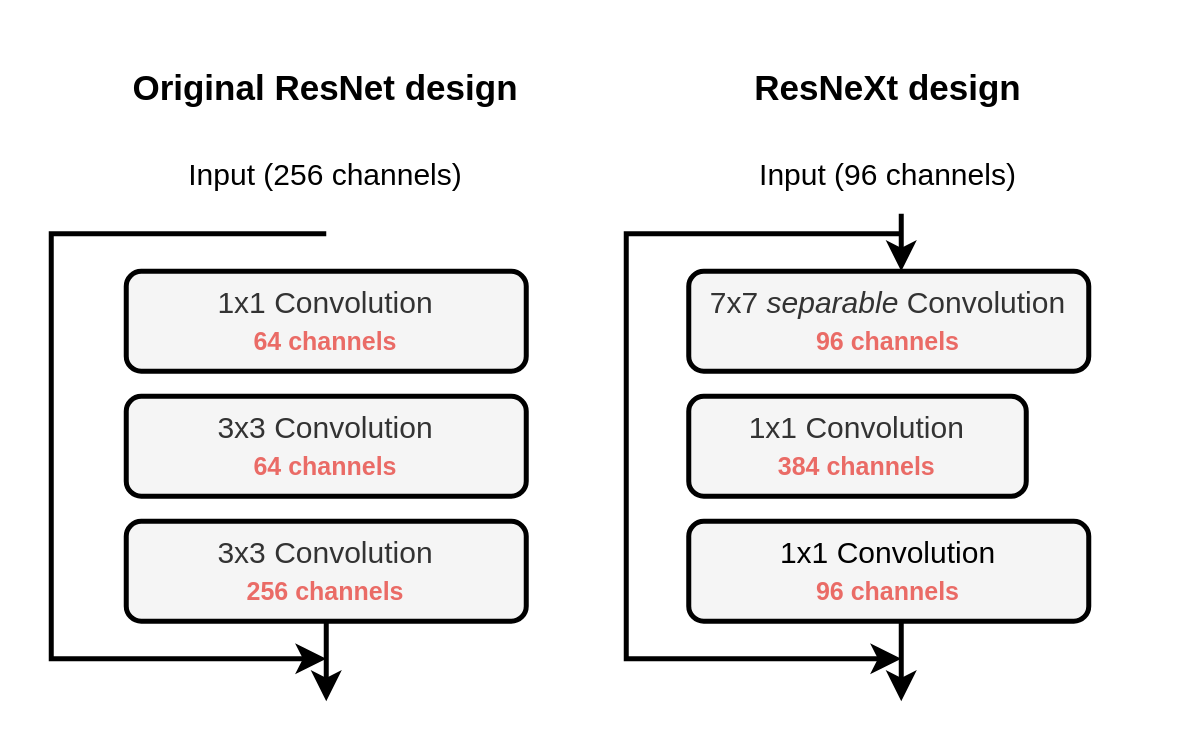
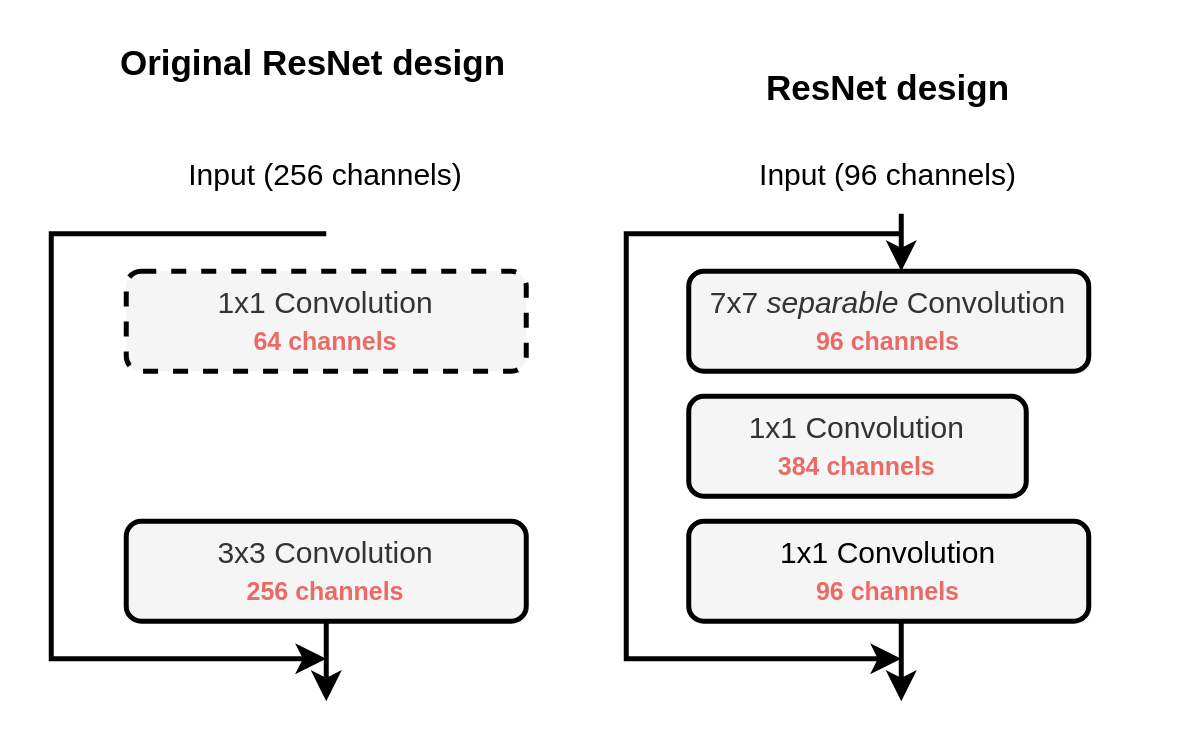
(326, 89) -> (314, 64)
(889, 89) -> (889, 89)
(326, 321) -> (326, 321)
(326, 446) -> none
